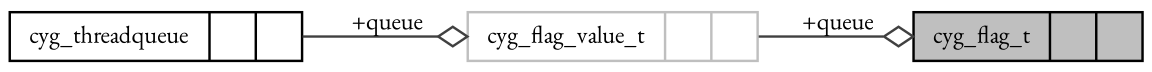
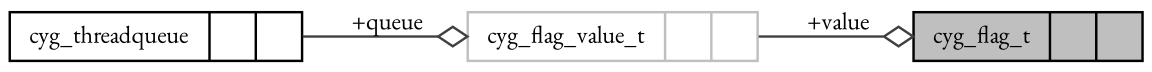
(836, 23) -> (836, 23)
